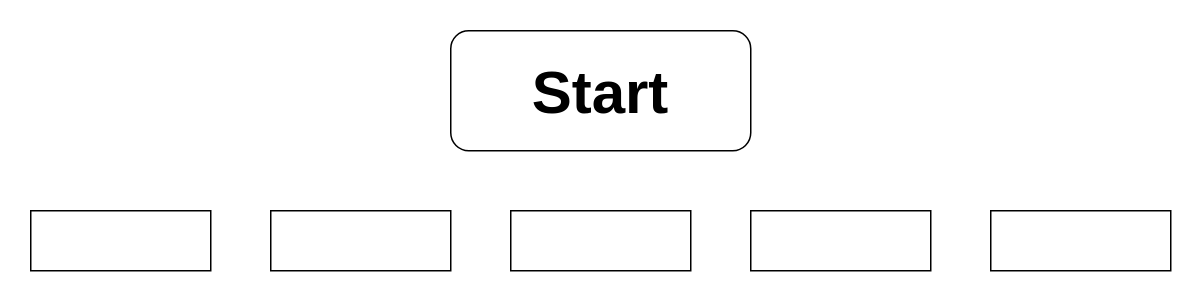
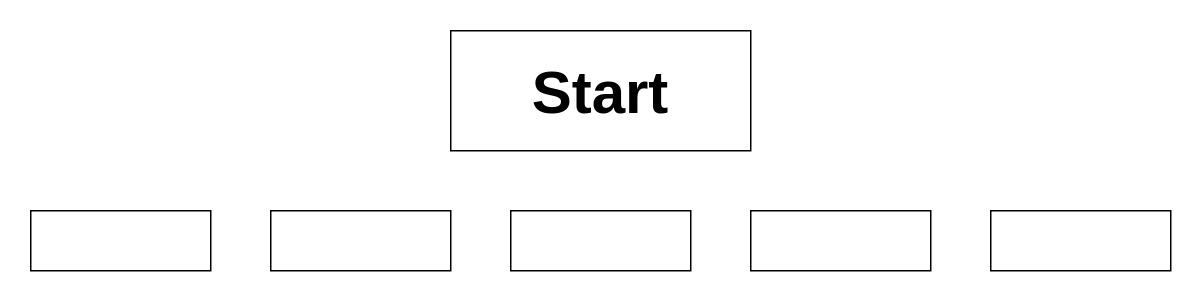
(601, 91) -> (601, 91)
